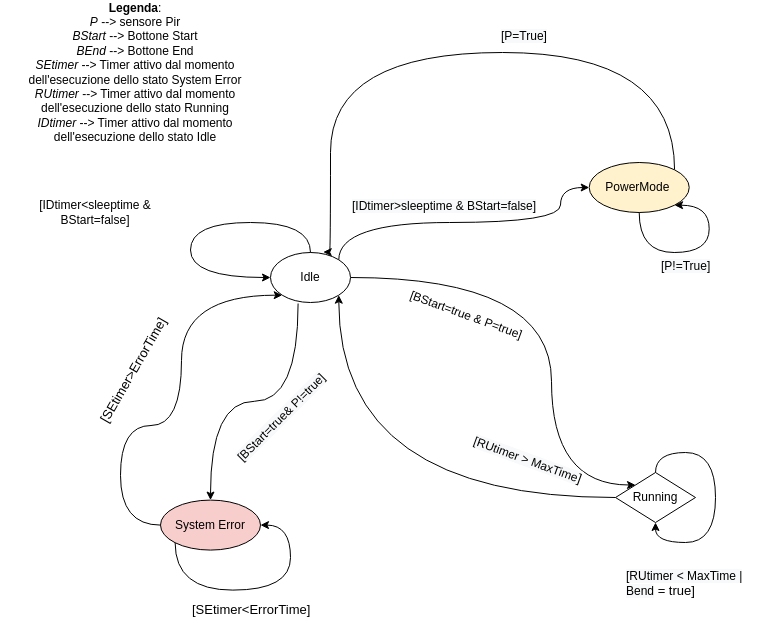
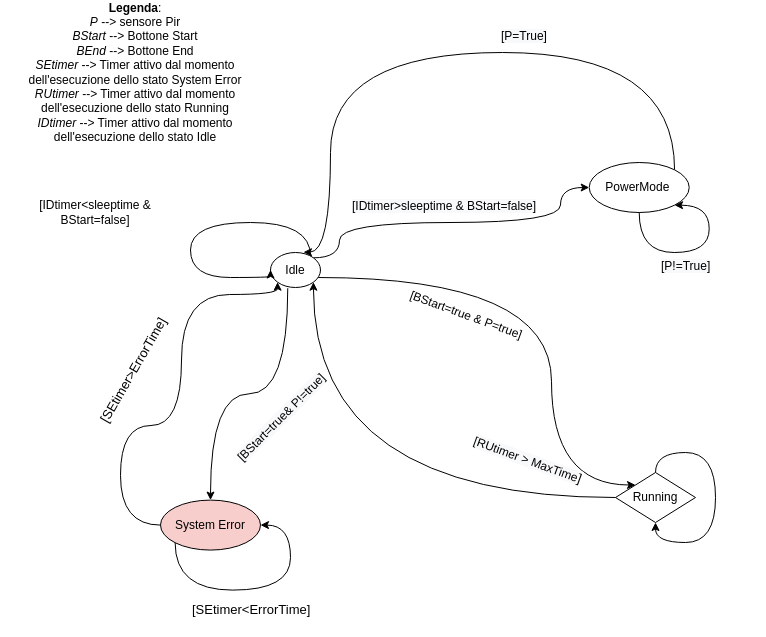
(639, 188) -> (639, 188)
(311, 278) -> (296, 270)
(684, 583) -> none
